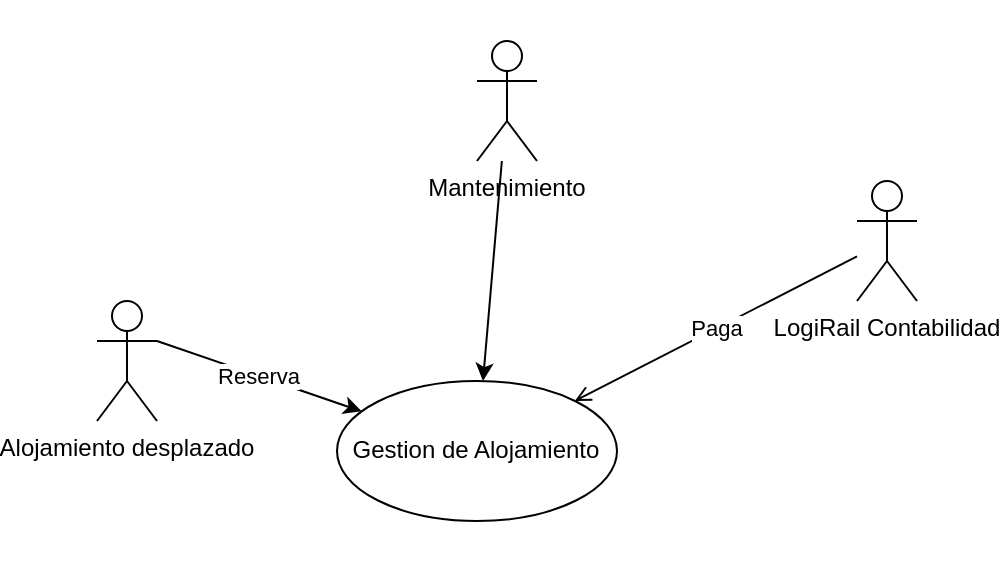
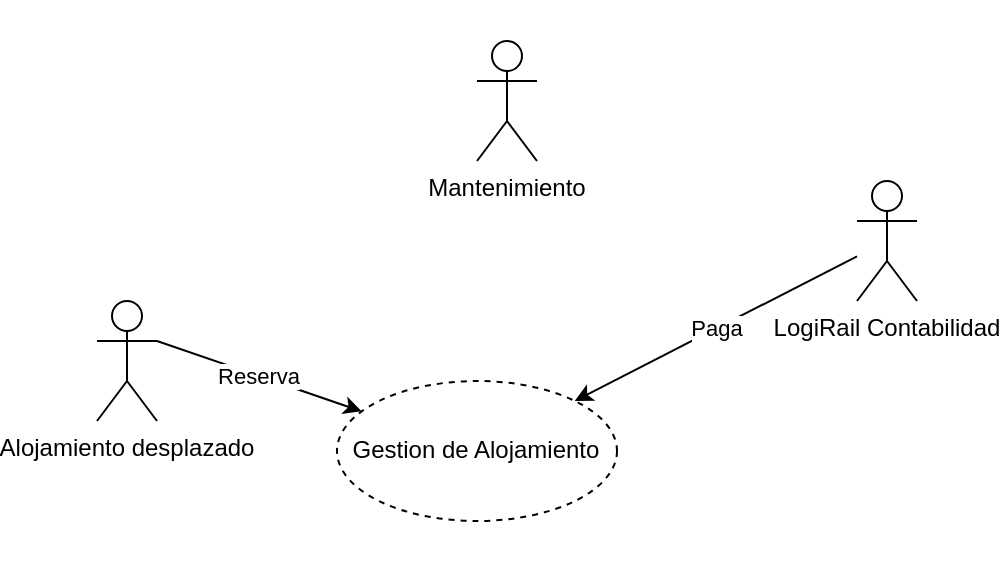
(493, 265) -> none
(584, 396) -> (588, 394)
(477, 451) -> (477, 451)
